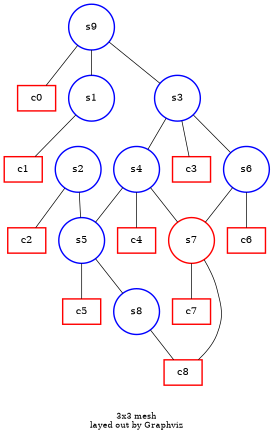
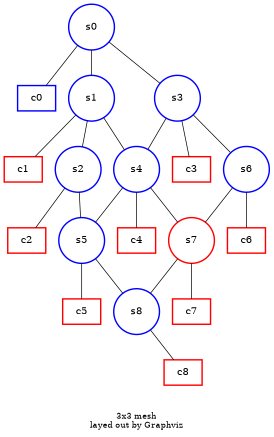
(92, 27) -> (92, 27)
(37, 98) -> (37, 98)
none -> (85, 134)
none -> (114, 134)
(221, 312) -> (164, 276)
